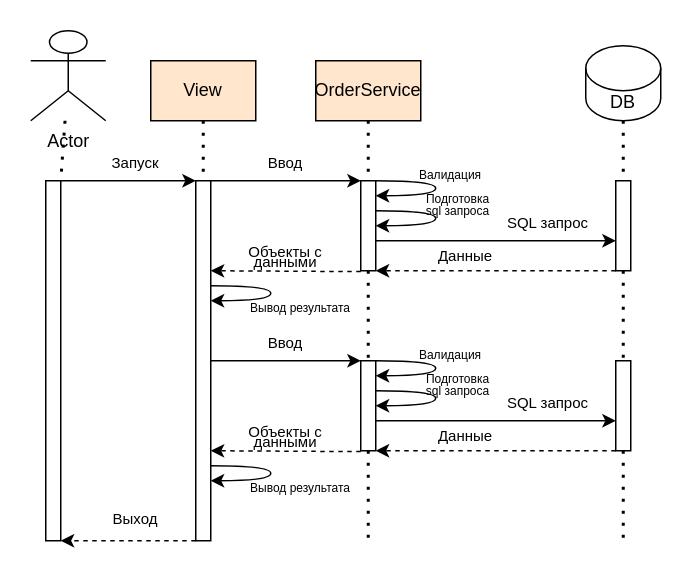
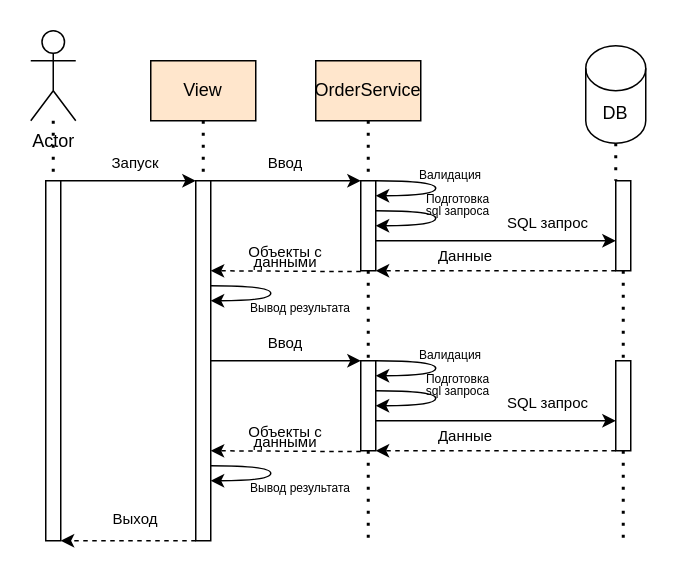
(68, 76) -> (53, 76)
(623, 83) -> (616, 95)
